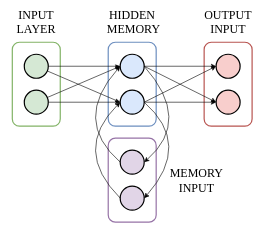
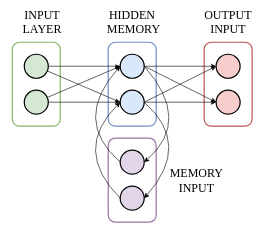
(36, 21) -> (42, 21)
